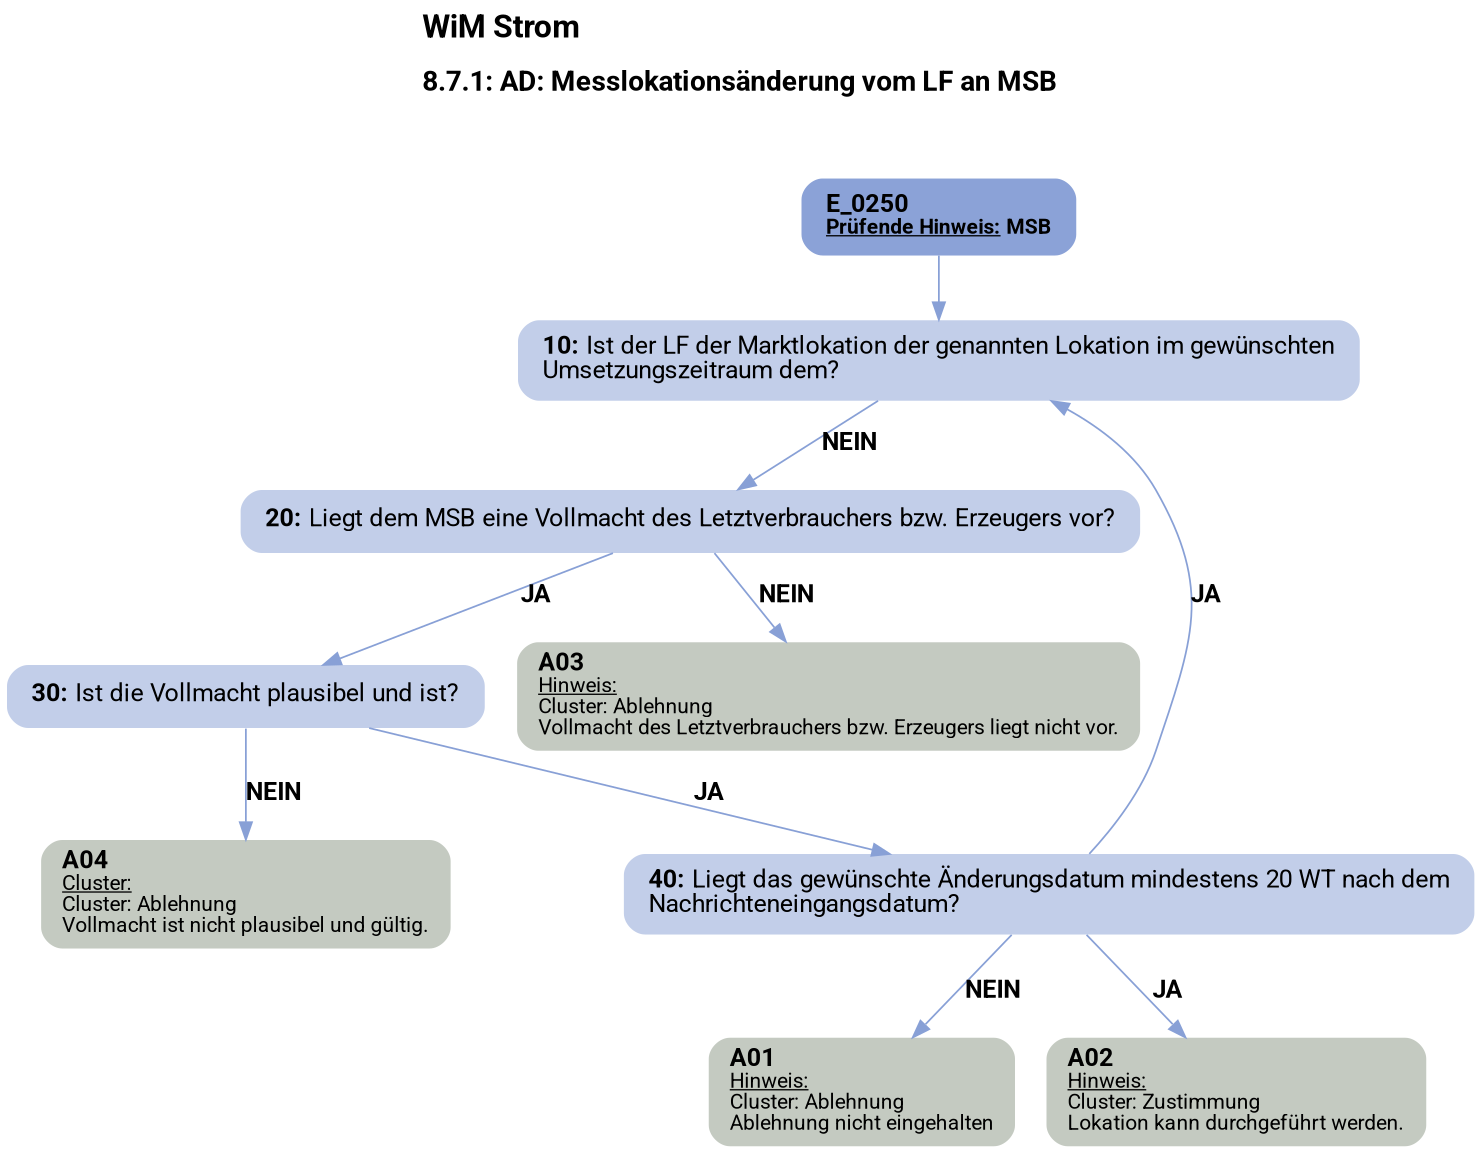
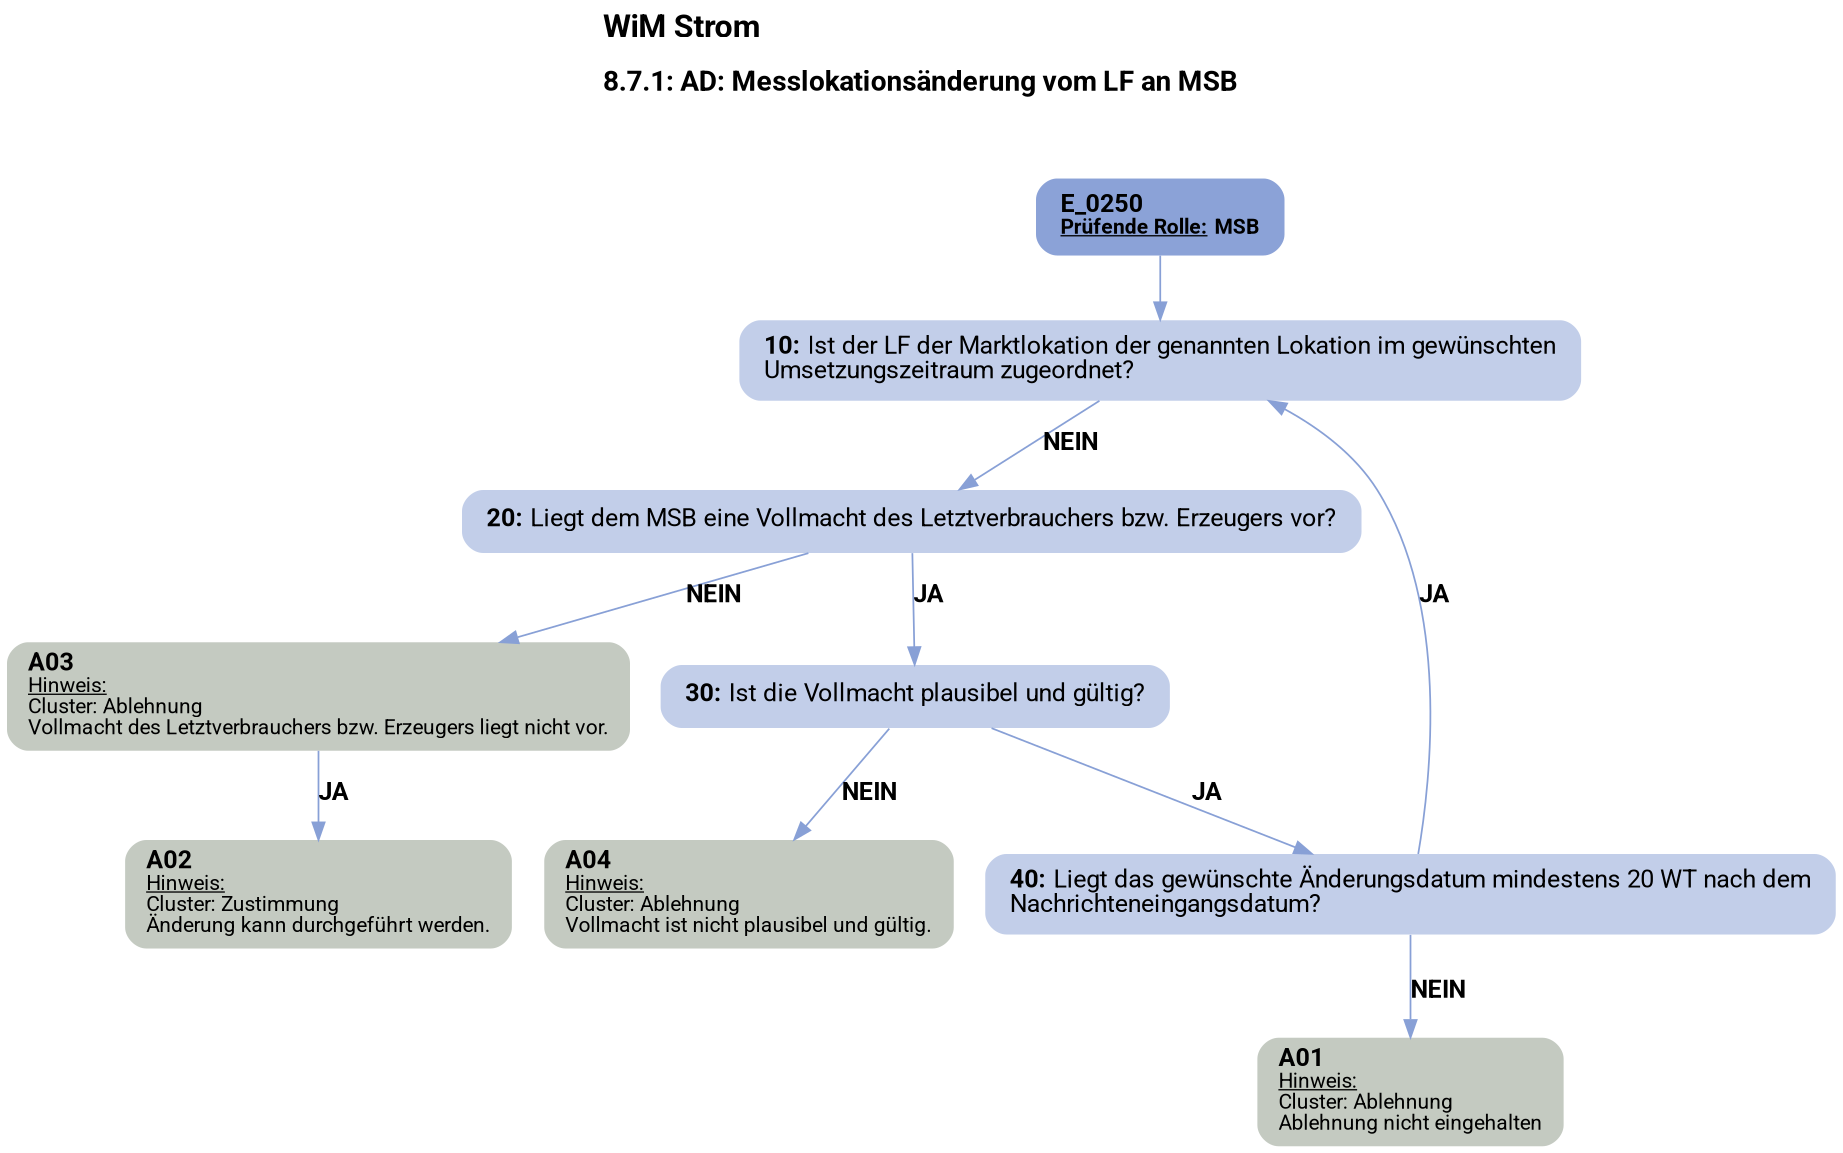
(914, 228) -> (1135, 228)
(691, 371) -> (949, 371)
(268, 694) -> (937, 694)
(97, 884) -> (606, 884)
(1130, 980) -> (318, 787)
(1236, 1124) -> (318, 926)
